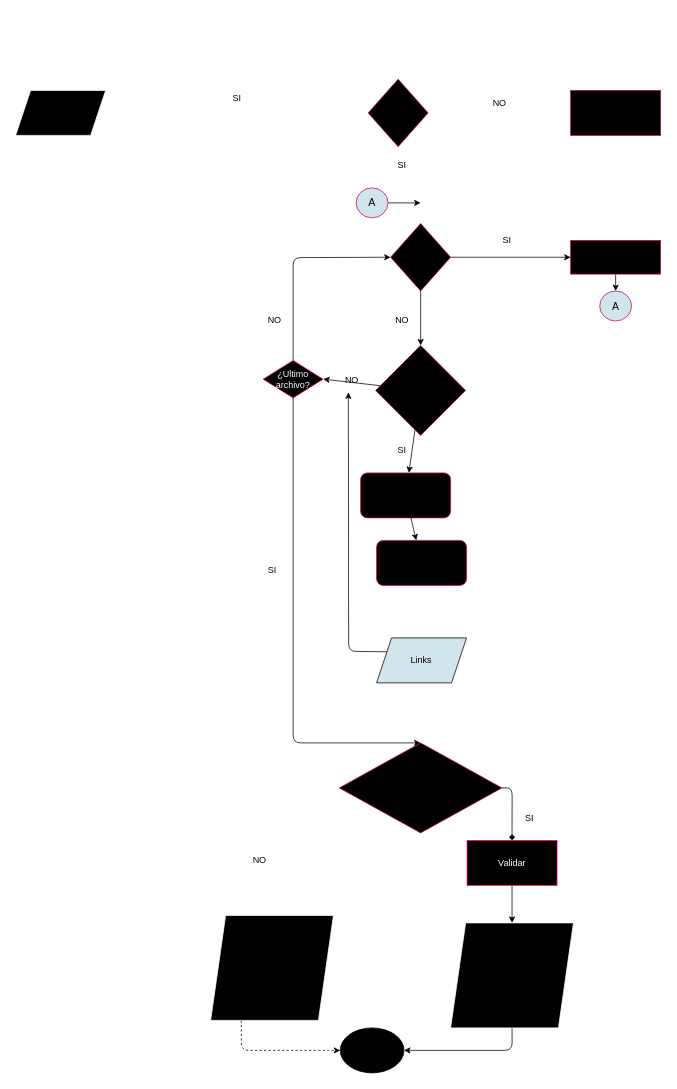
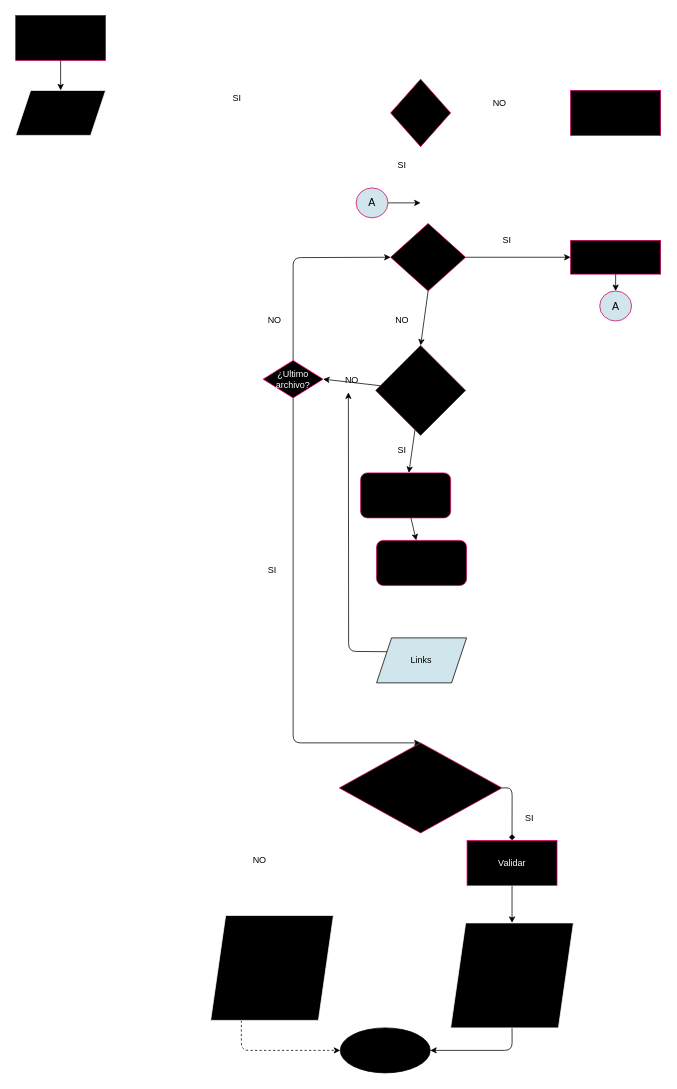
none -> (60, 38)
none -> (60, 72)
(398, 113) -> (420, 113)
(420, 257) -> (428, 257)
(372, 1050) -> (385, 1050)
